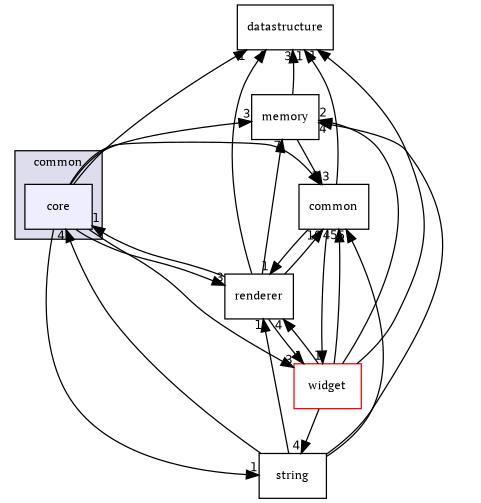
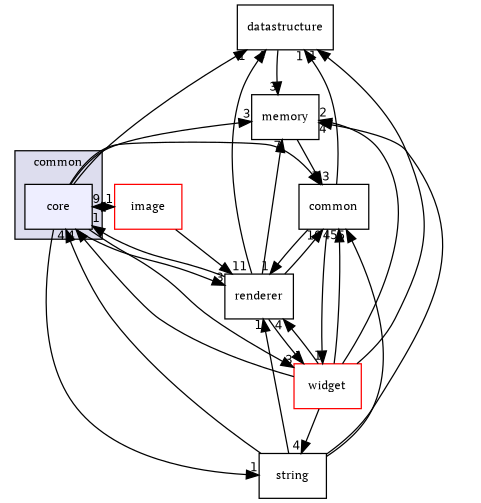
(294, 79) -> (277, 66)
none -> (148, 207)
none -> (175, 329)
